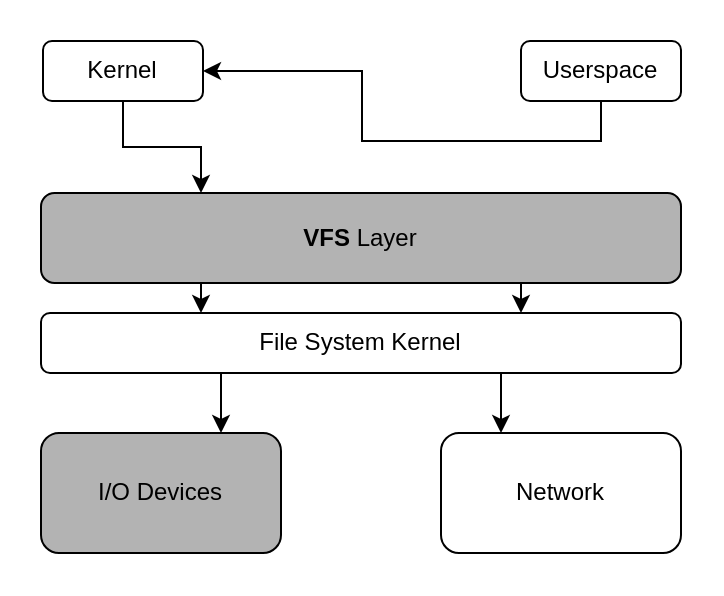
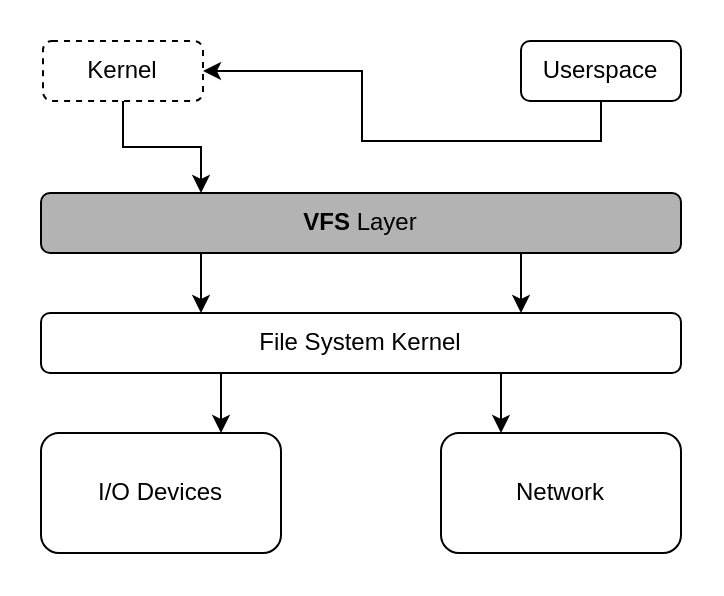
(123, 71) -> (123, 71)
(361, 238) -> (361, 223)
(161, 493) -> (161, 493)
